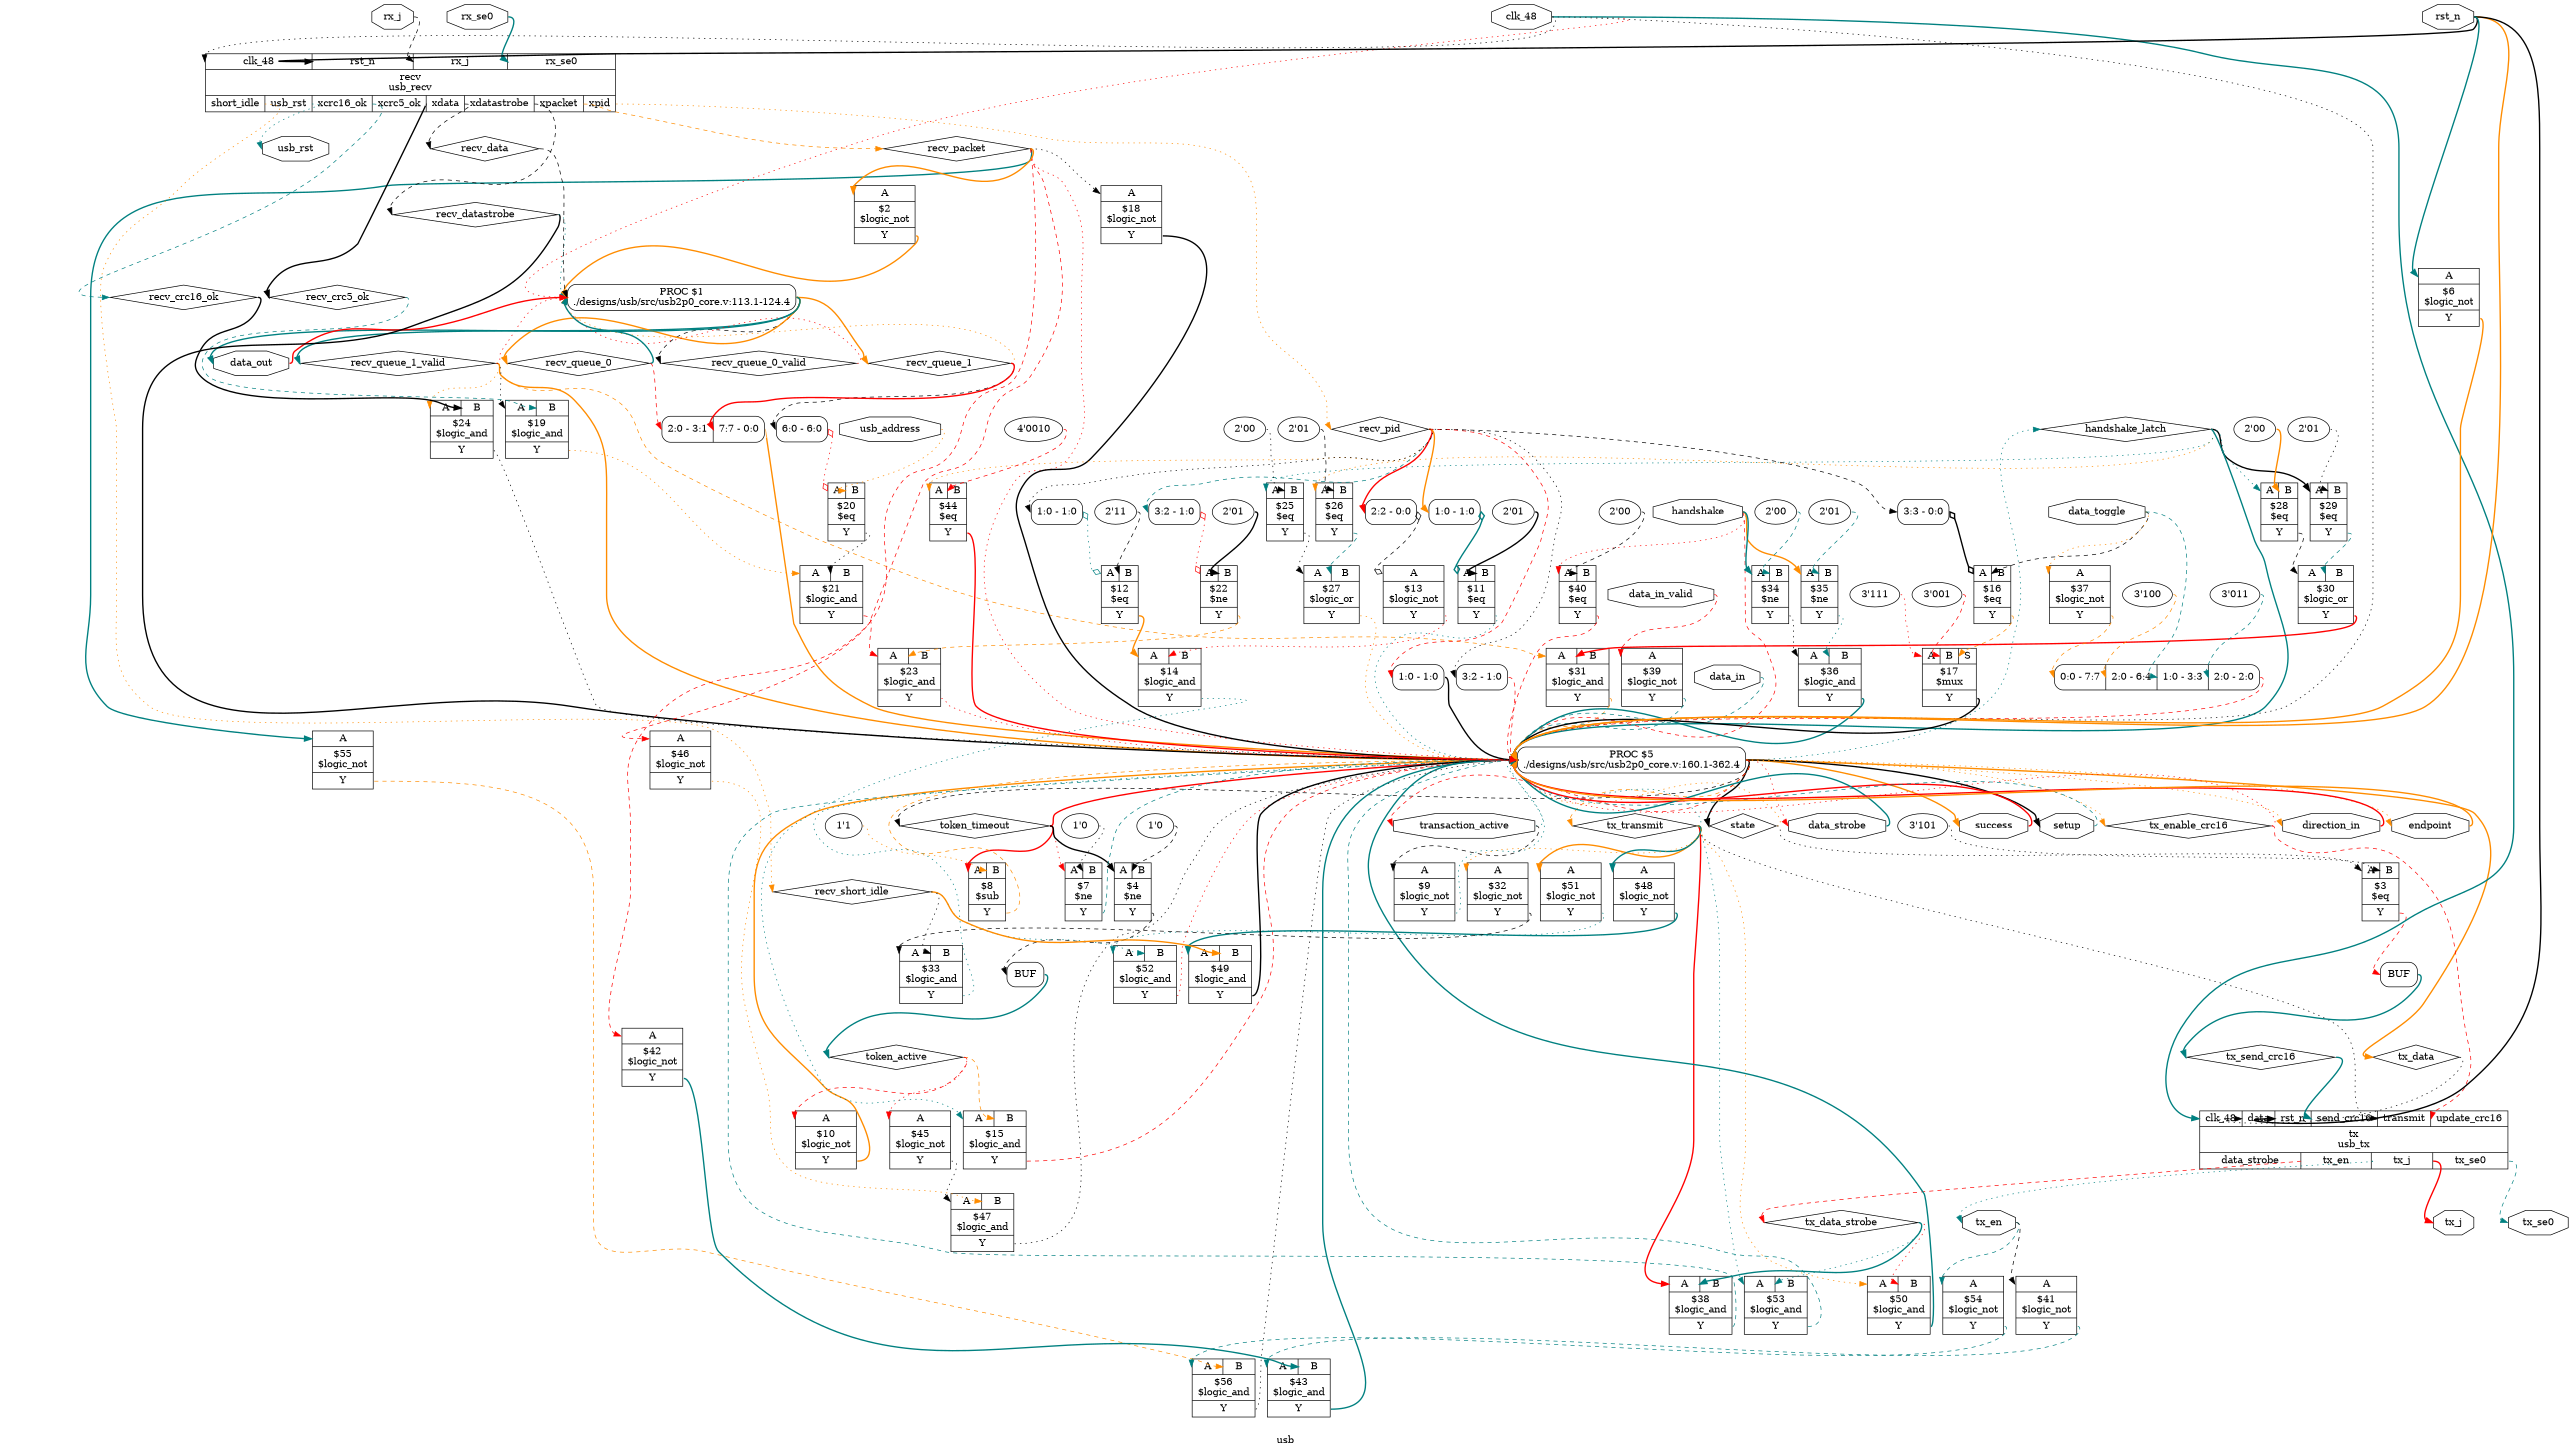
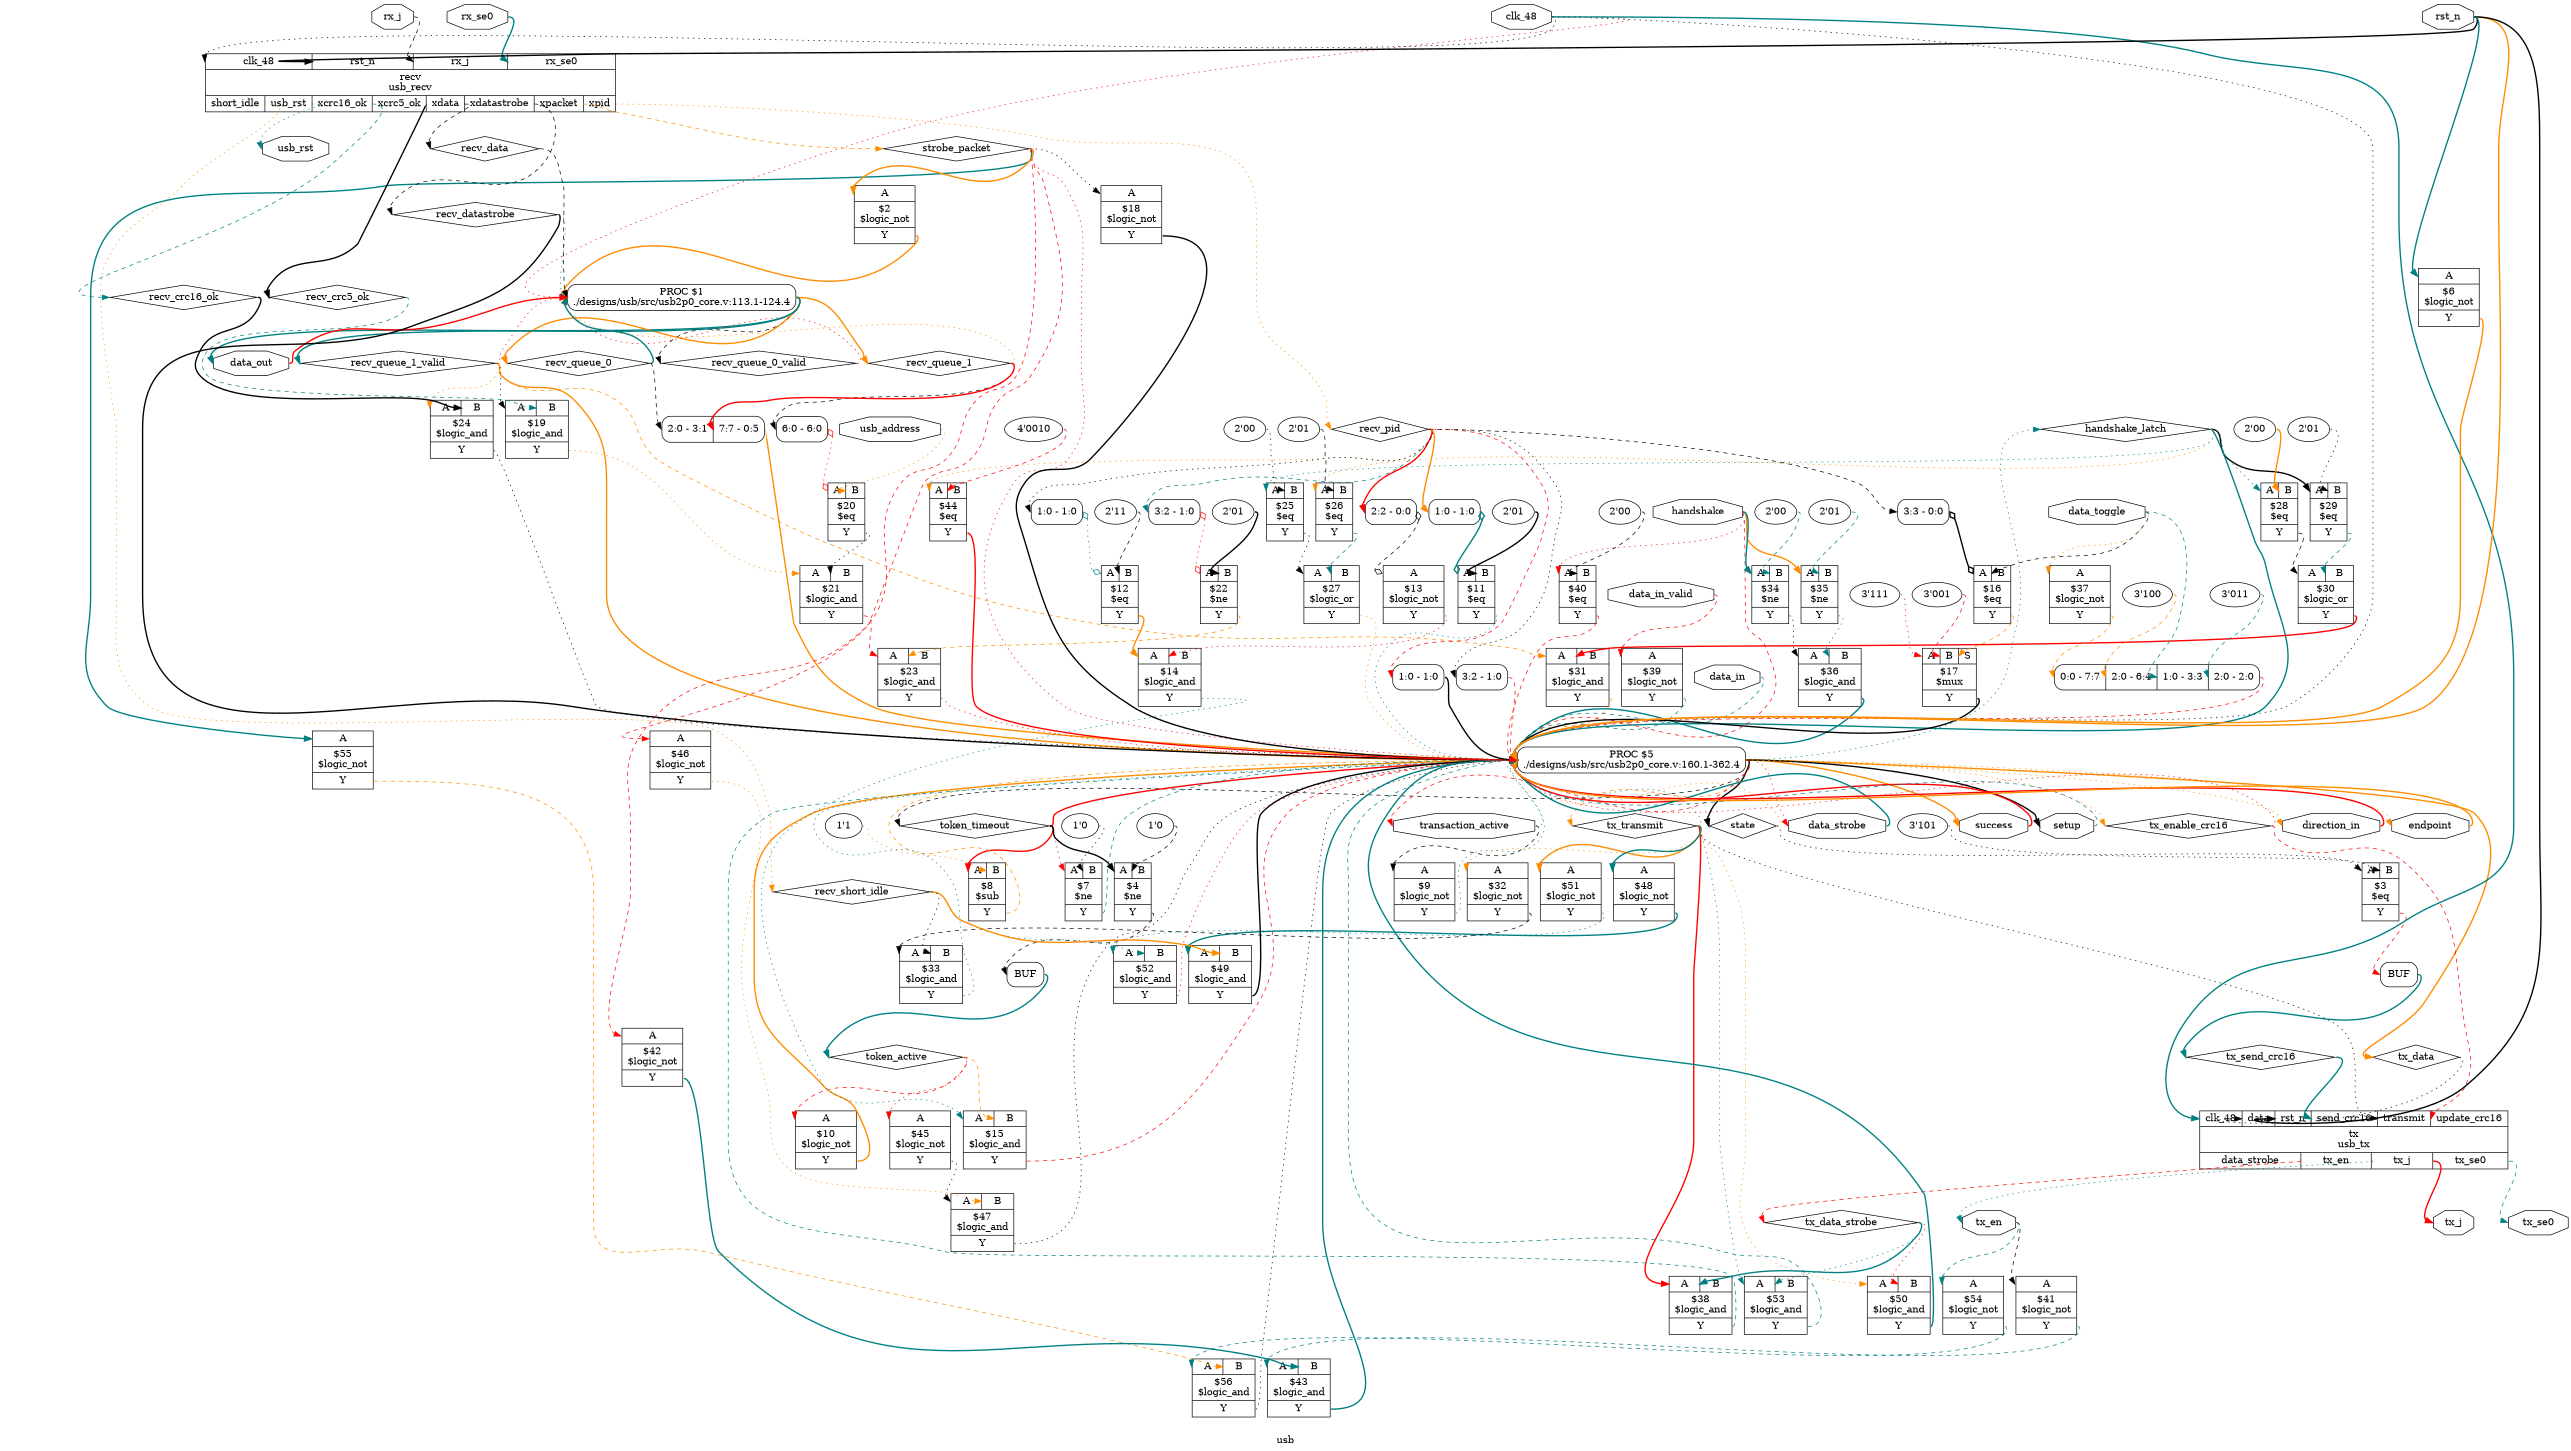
(956, 149) -> (956, 149)
(656, 393) -> (656, 393)
(739, 429) -> (739, 429)
